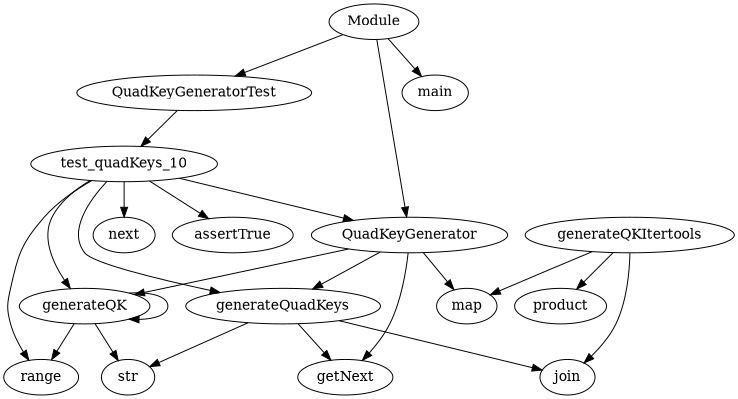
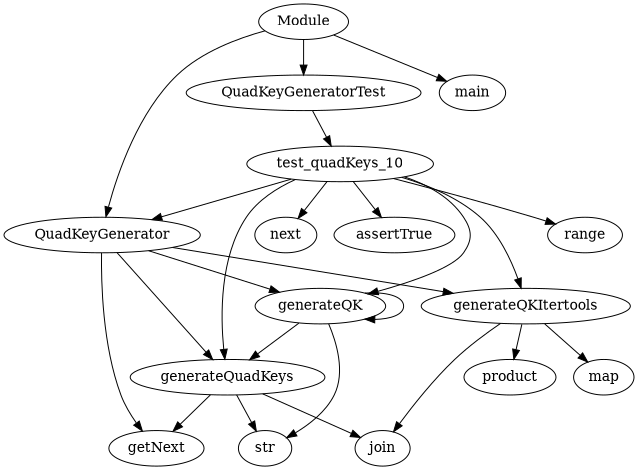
none -> (474, 212)
(435, 267) -> (308, 270)
(66, 337) -> (278, 338)
